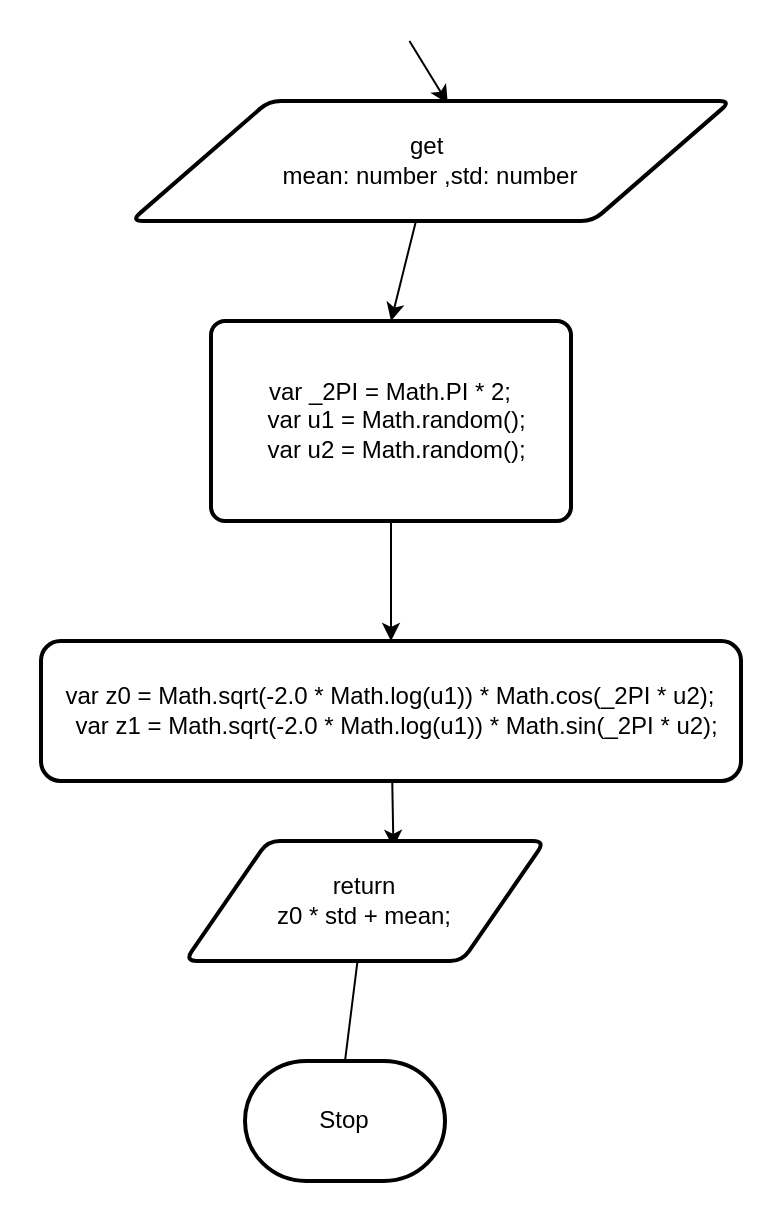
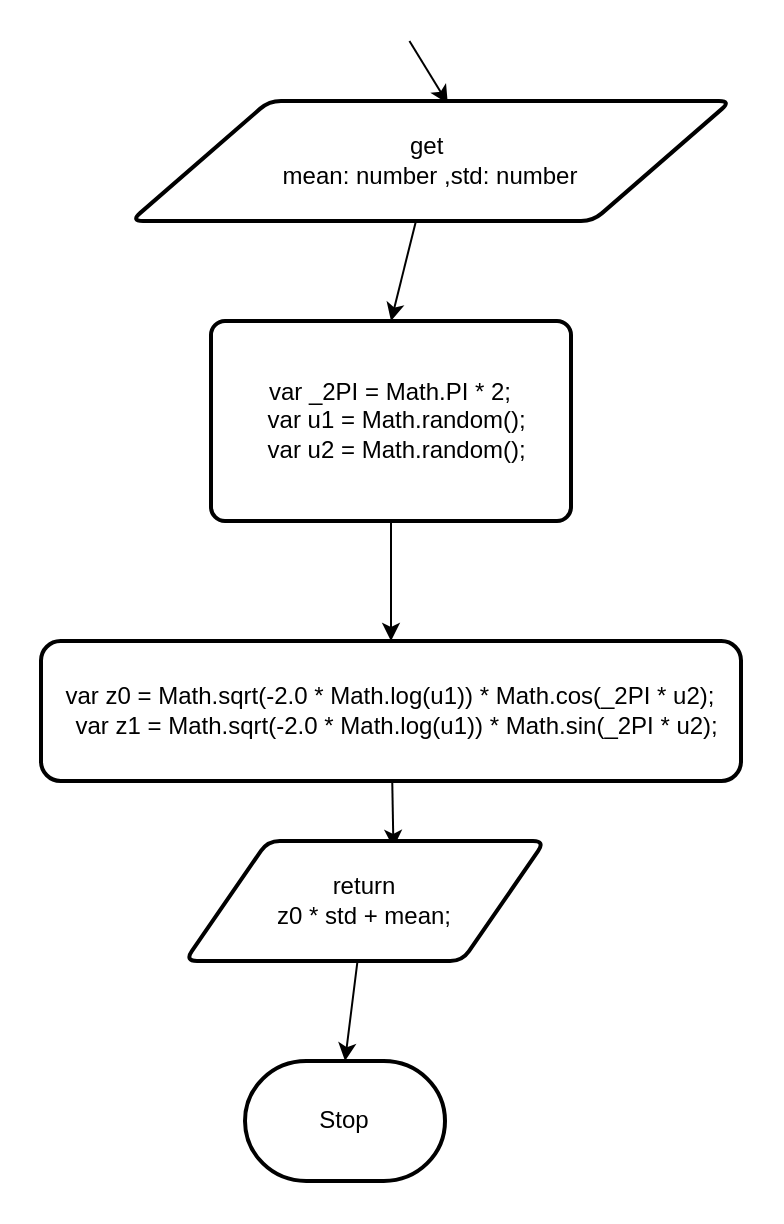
(346, 1051) -> (347, 1046)
